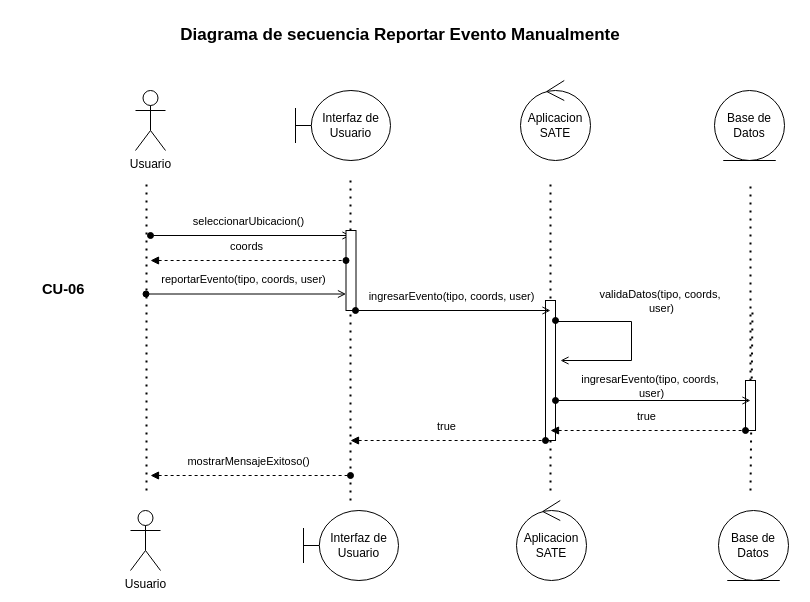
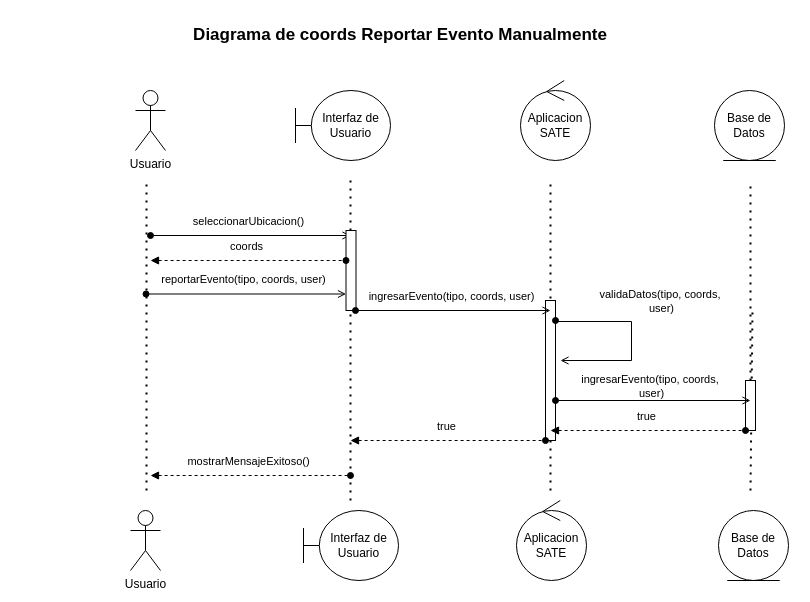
(401, 36) -> (401, 36)
(76, 295) -> none
